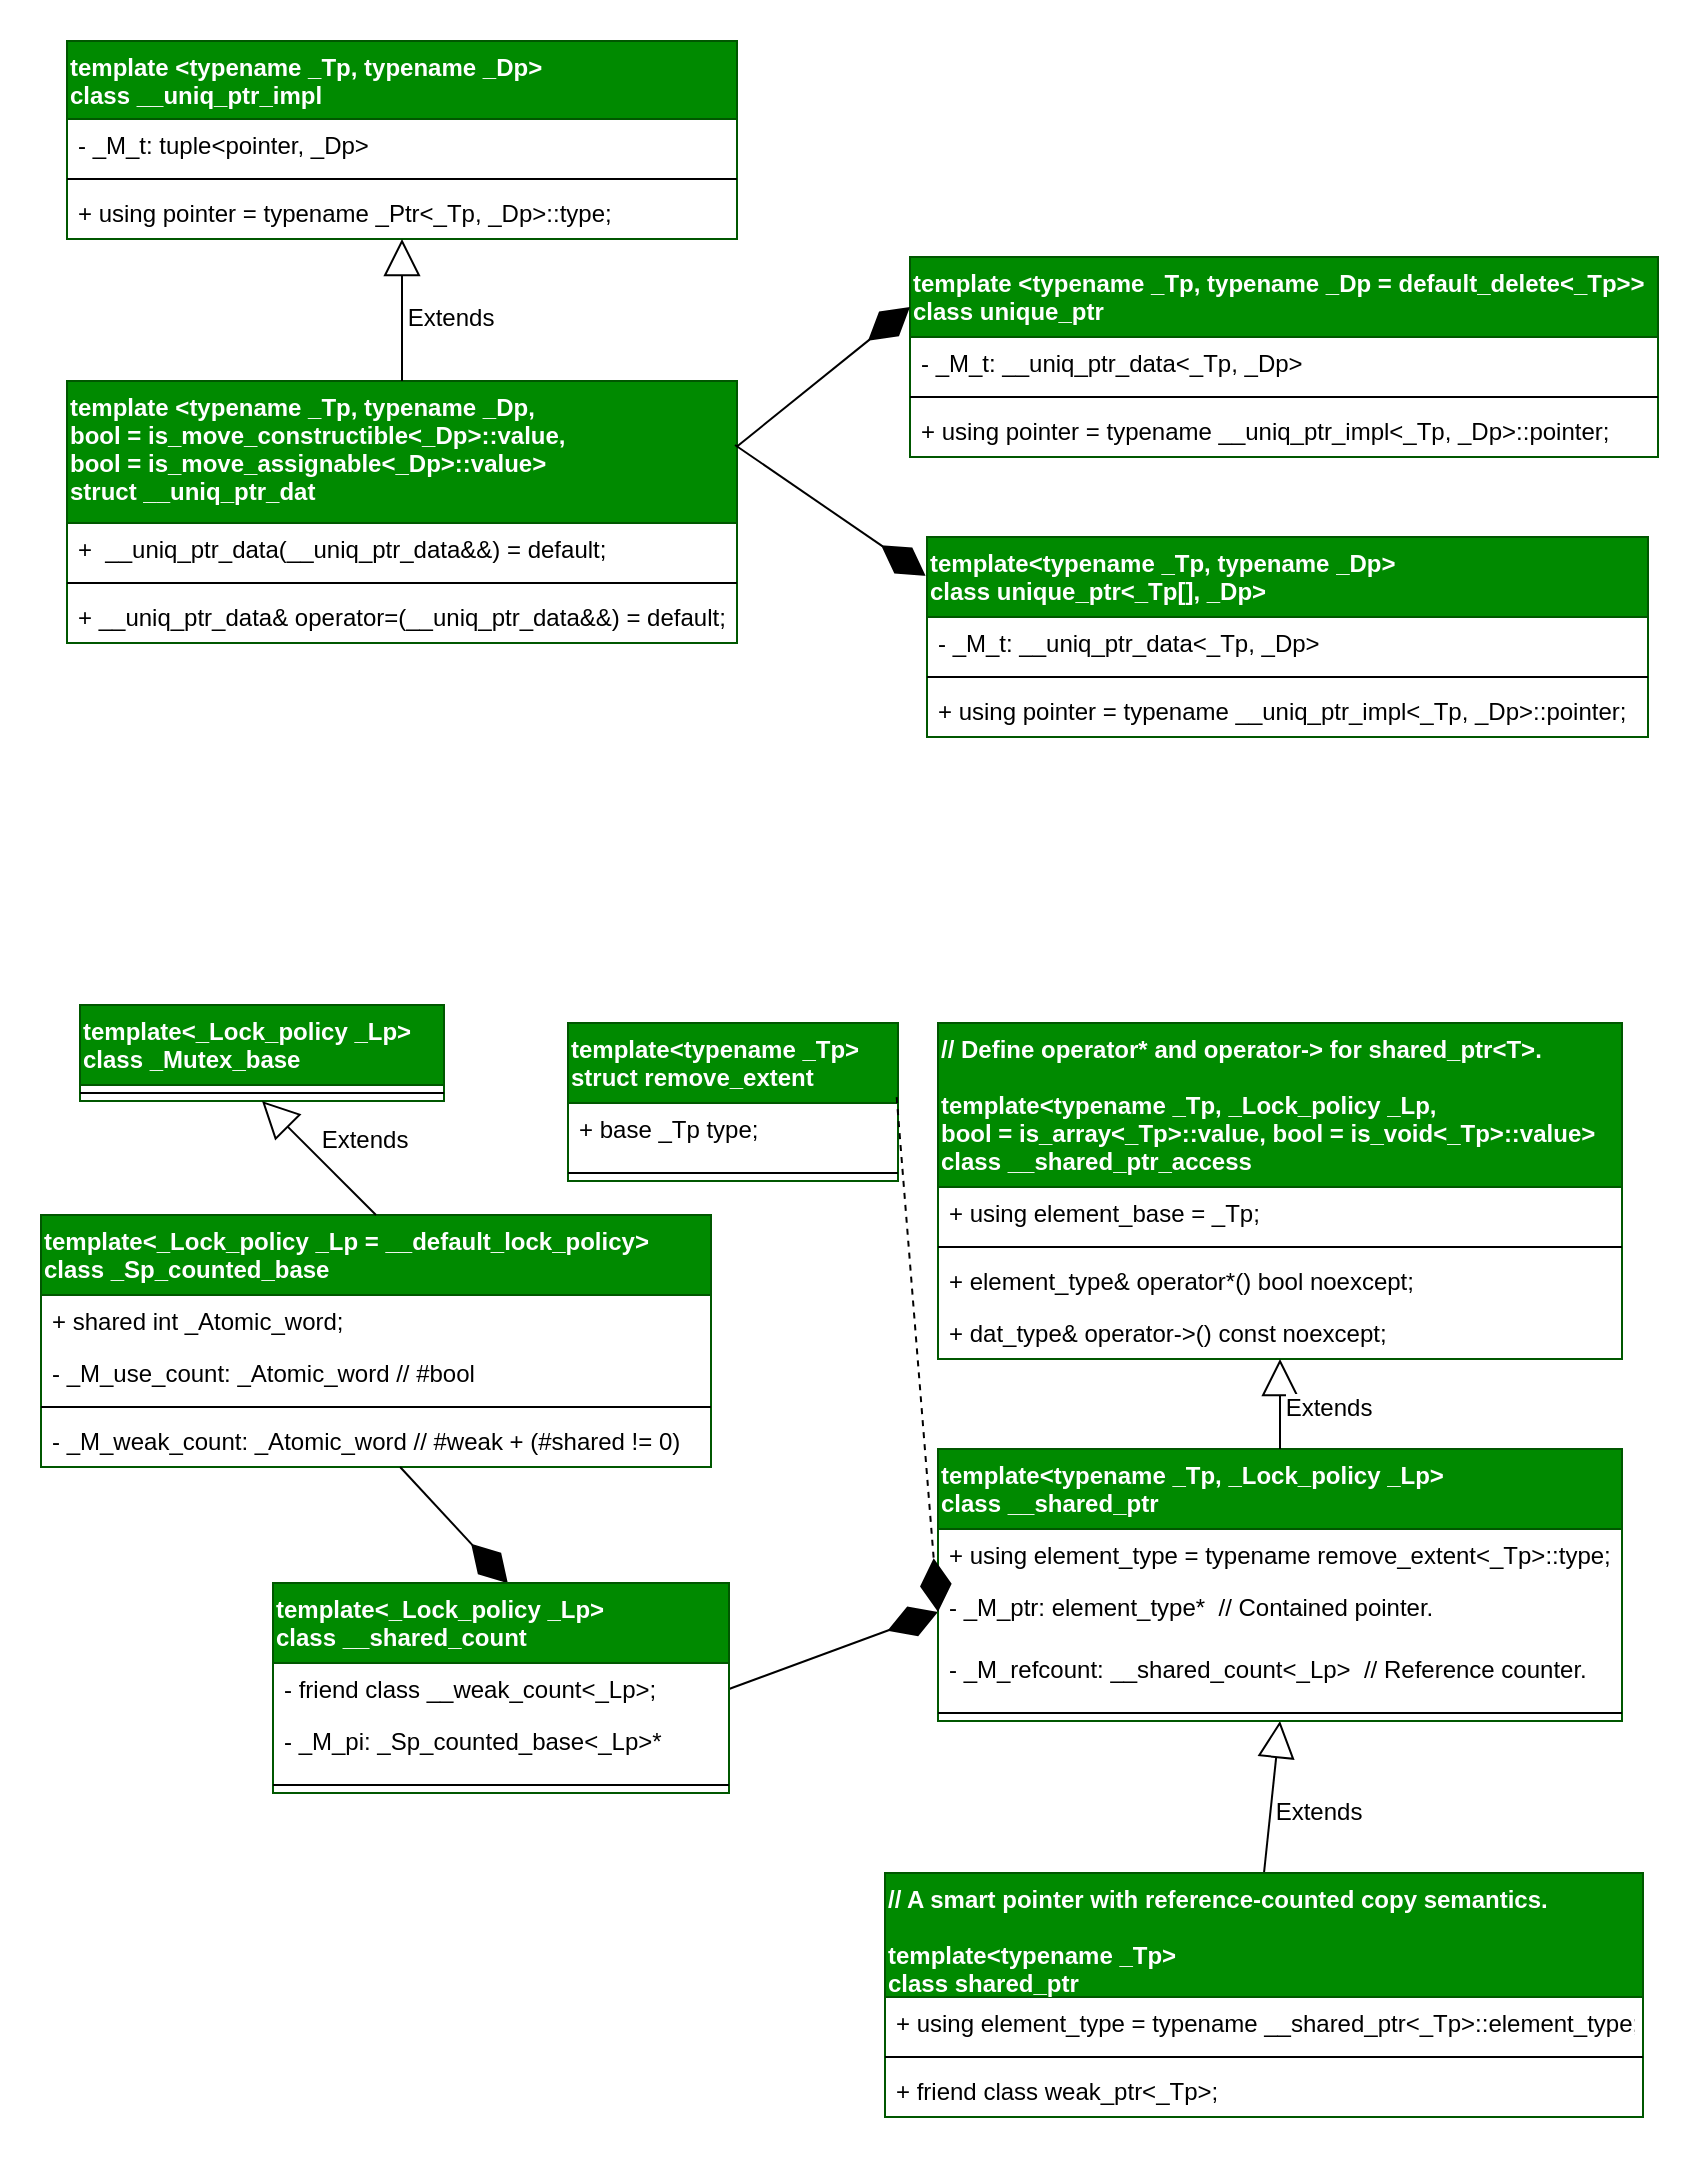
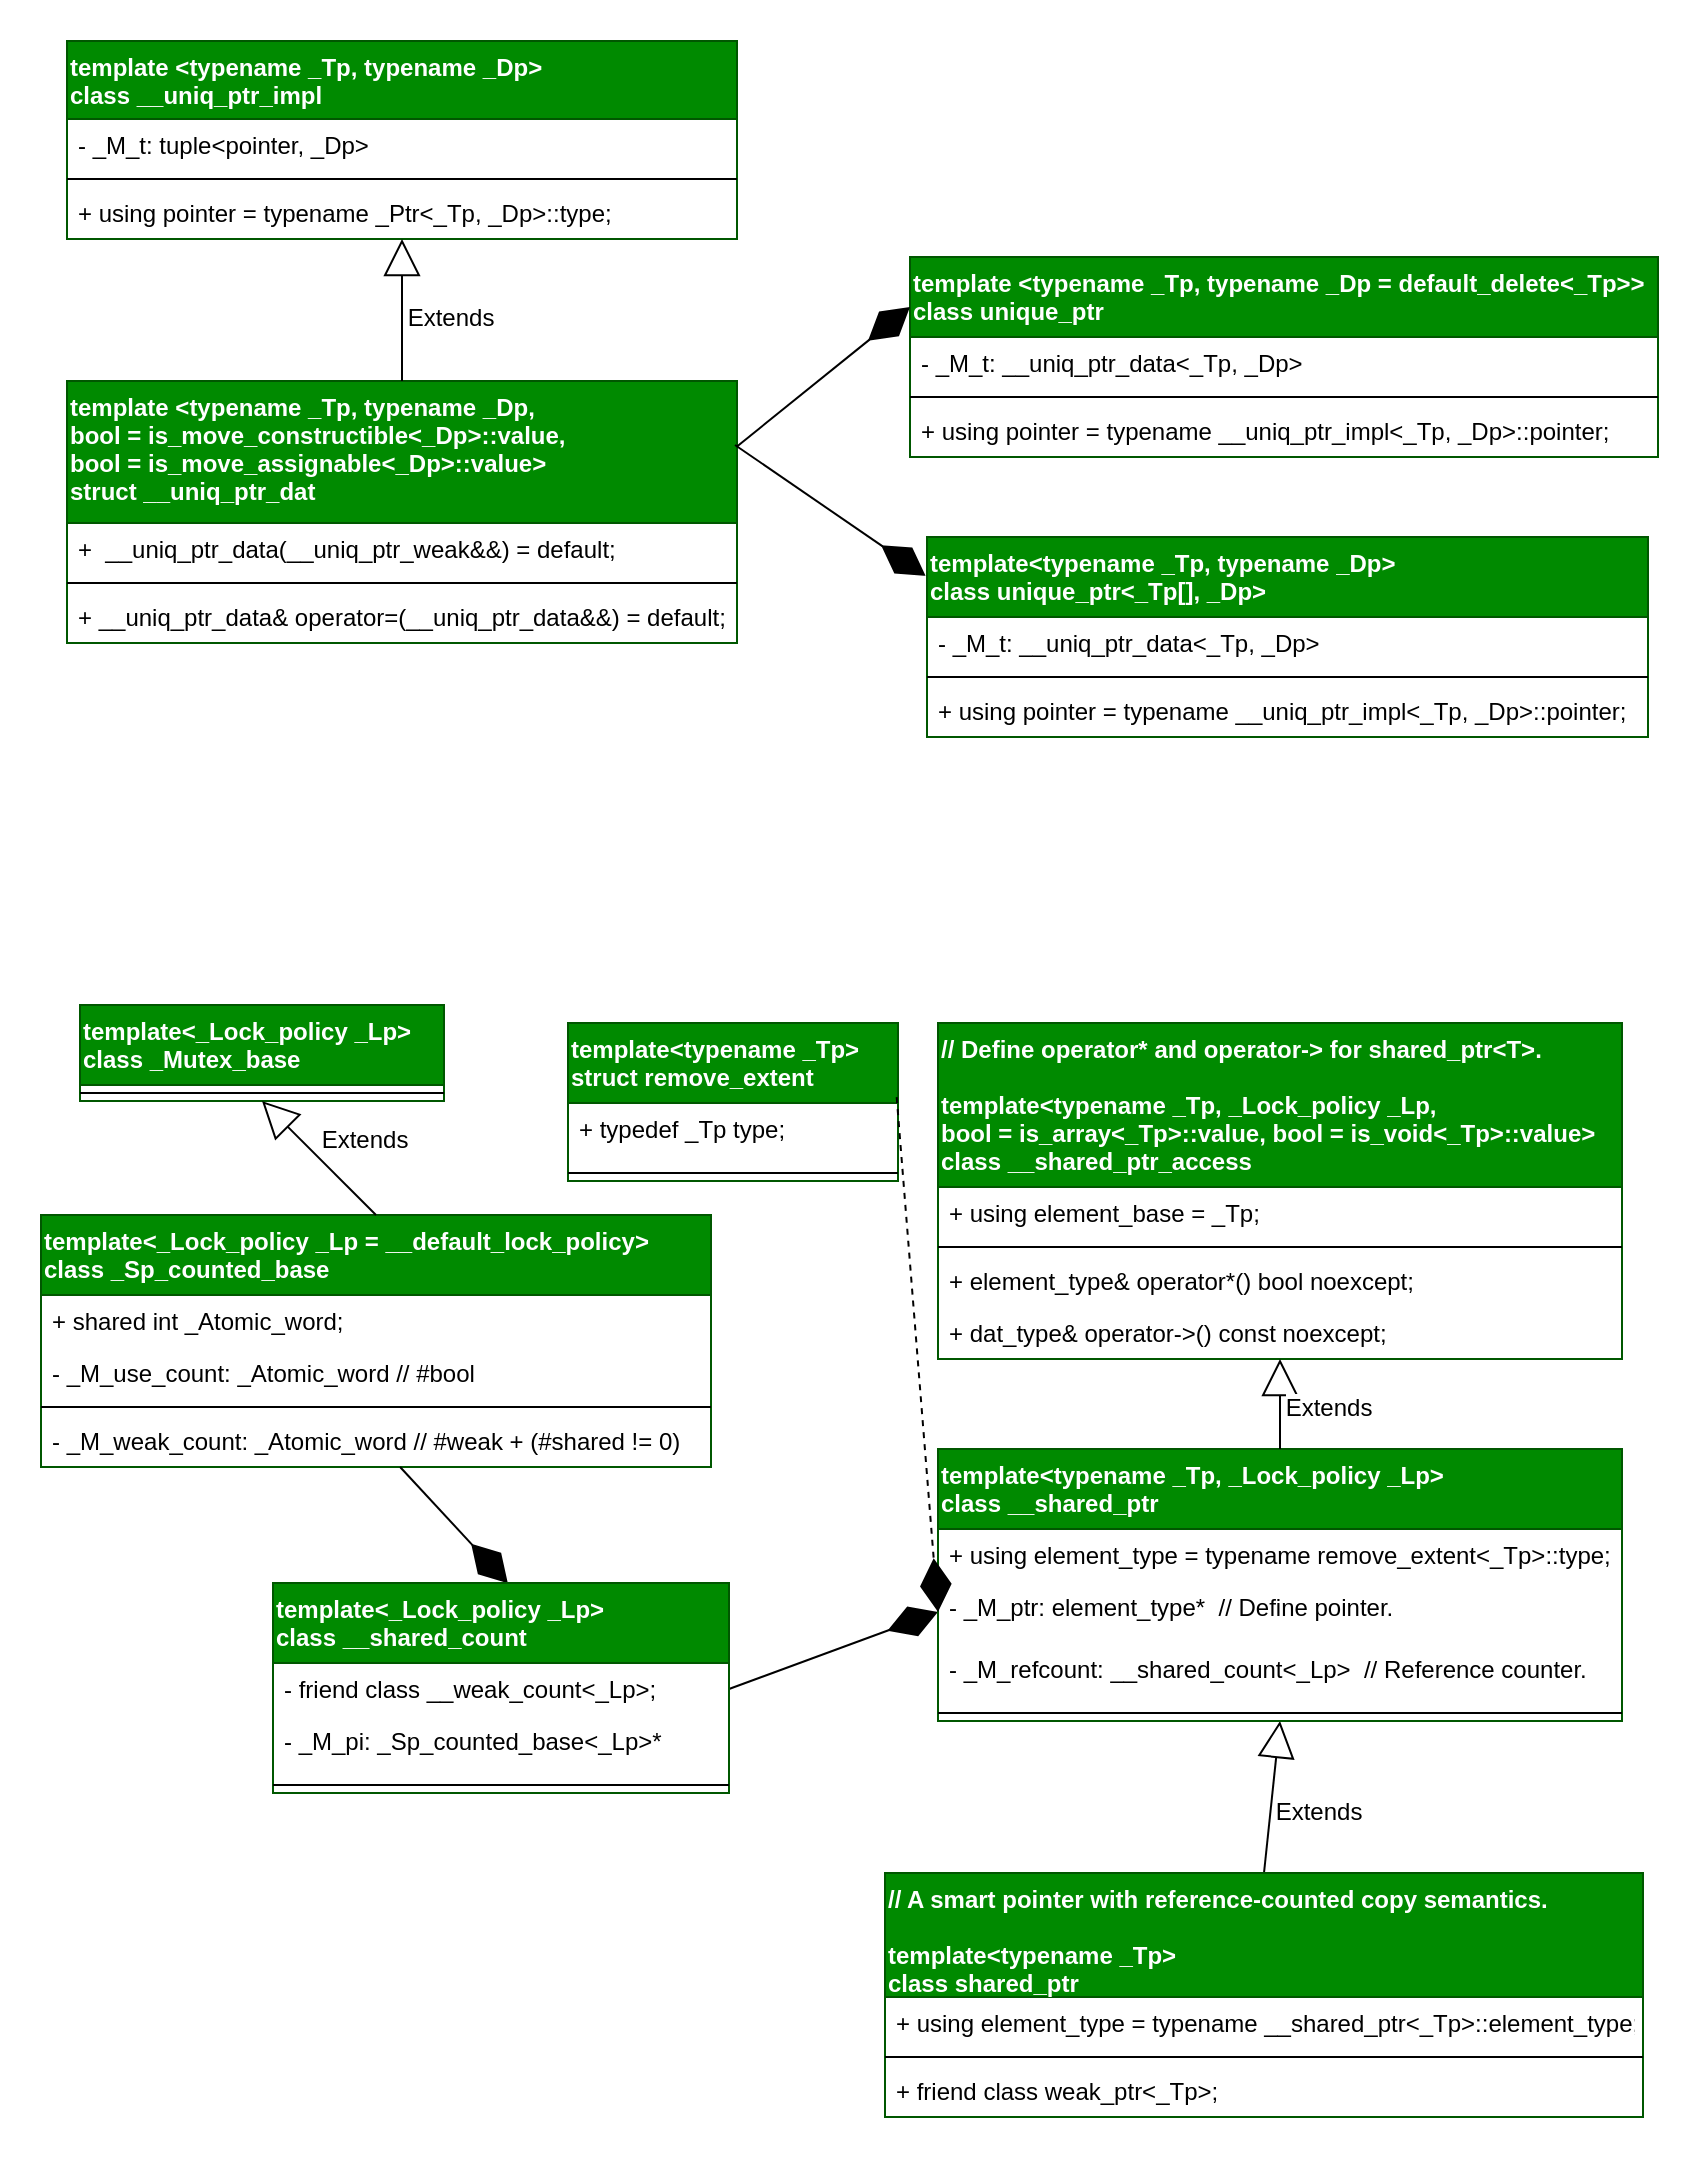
(397, 550) -> (397, 550)
(674, 1130) -> (694, 1130)
(1233, 1608) -> (1213, 1608)
